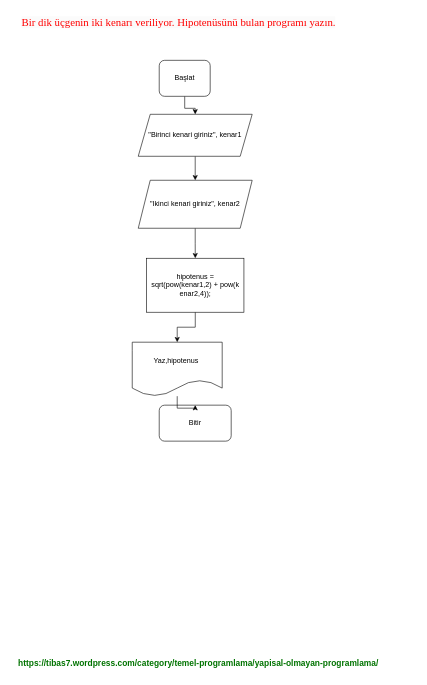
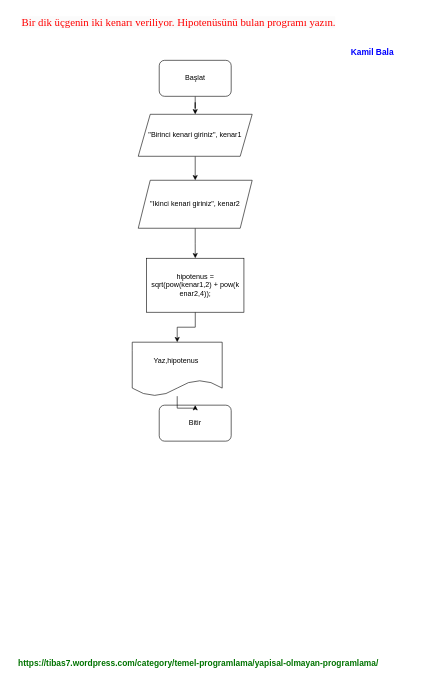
none -> (372, 57)
(185, 78) -> (195, 78)
